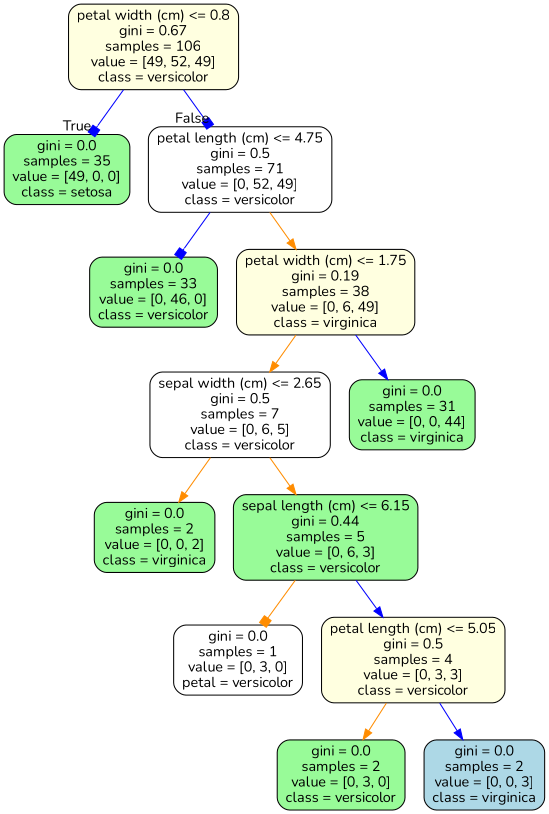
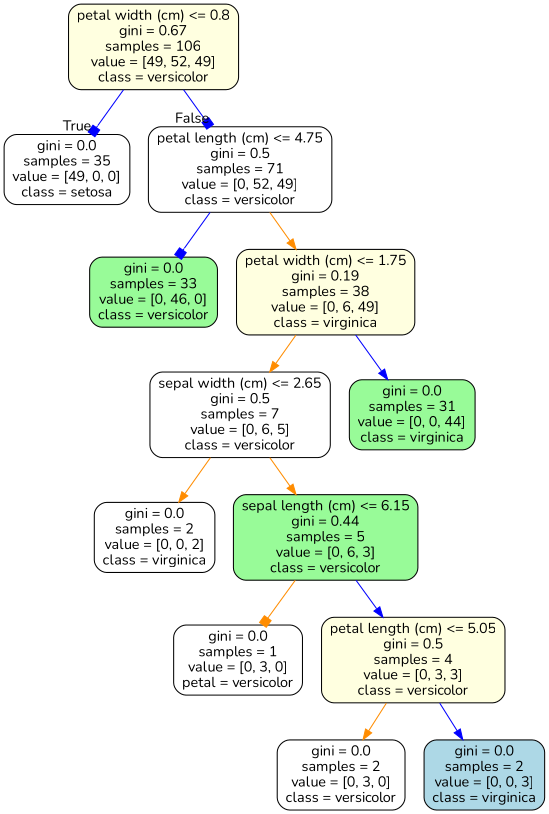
(67, 170) -> (67, 170)
(155, 537) -> (155, 537)
(341, 775) -> (341, 775)
